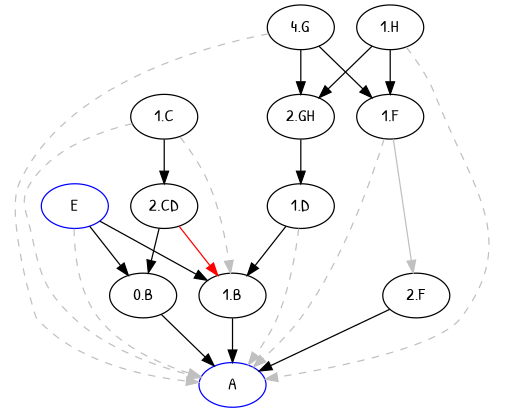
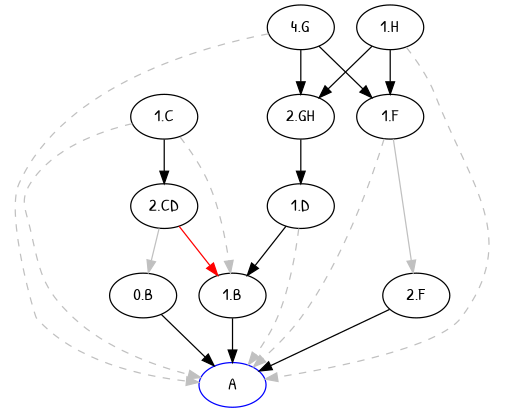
(75, 206) -> none
(156, 243) -> (155, 245)
